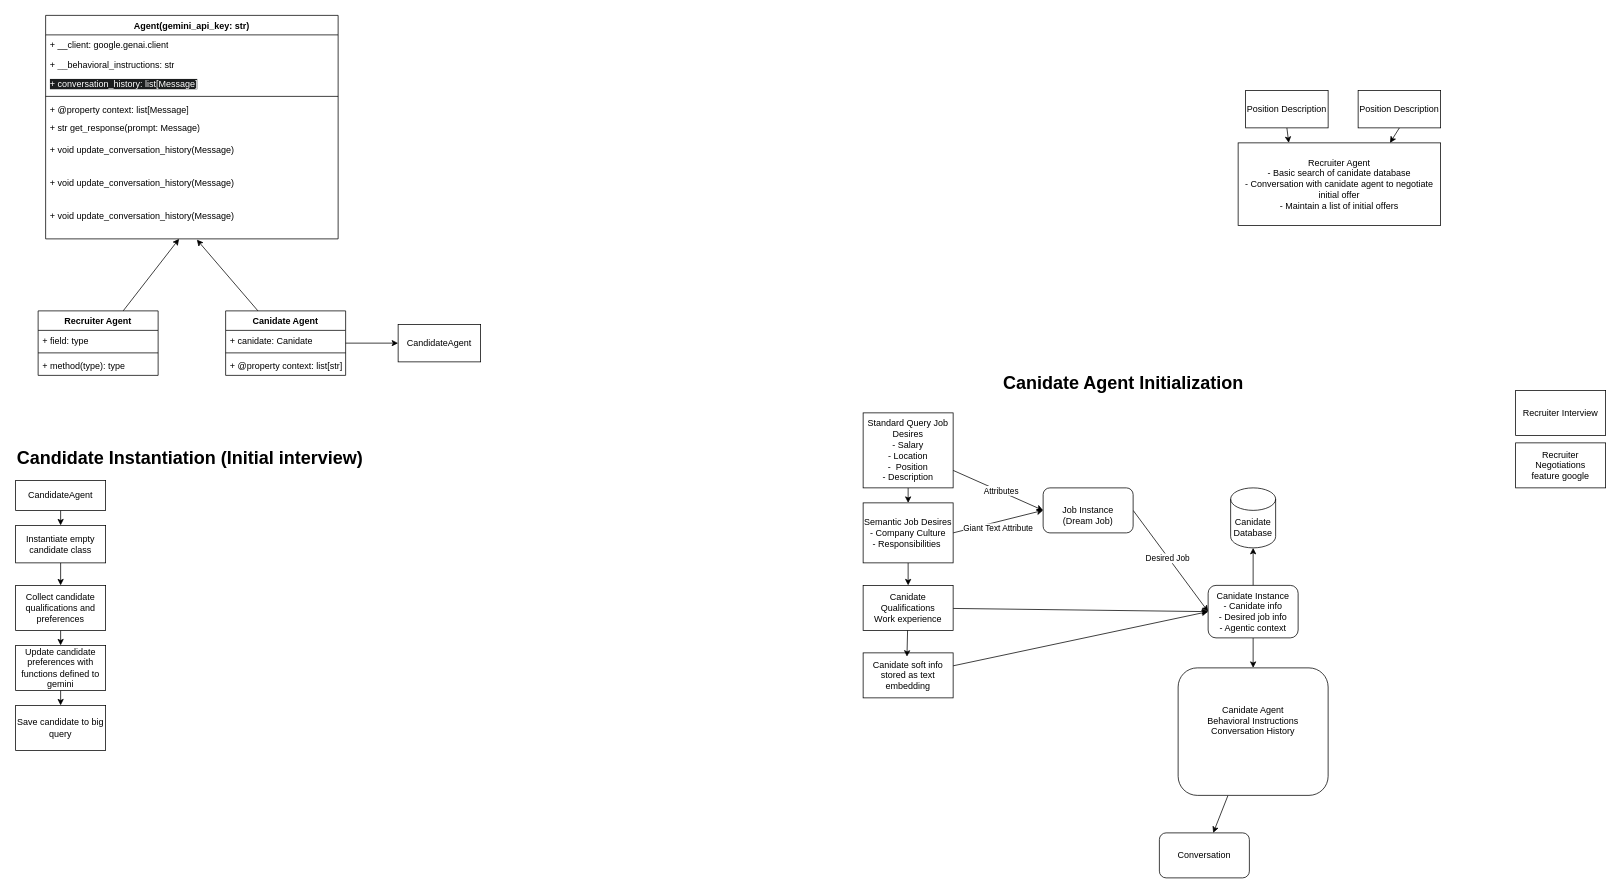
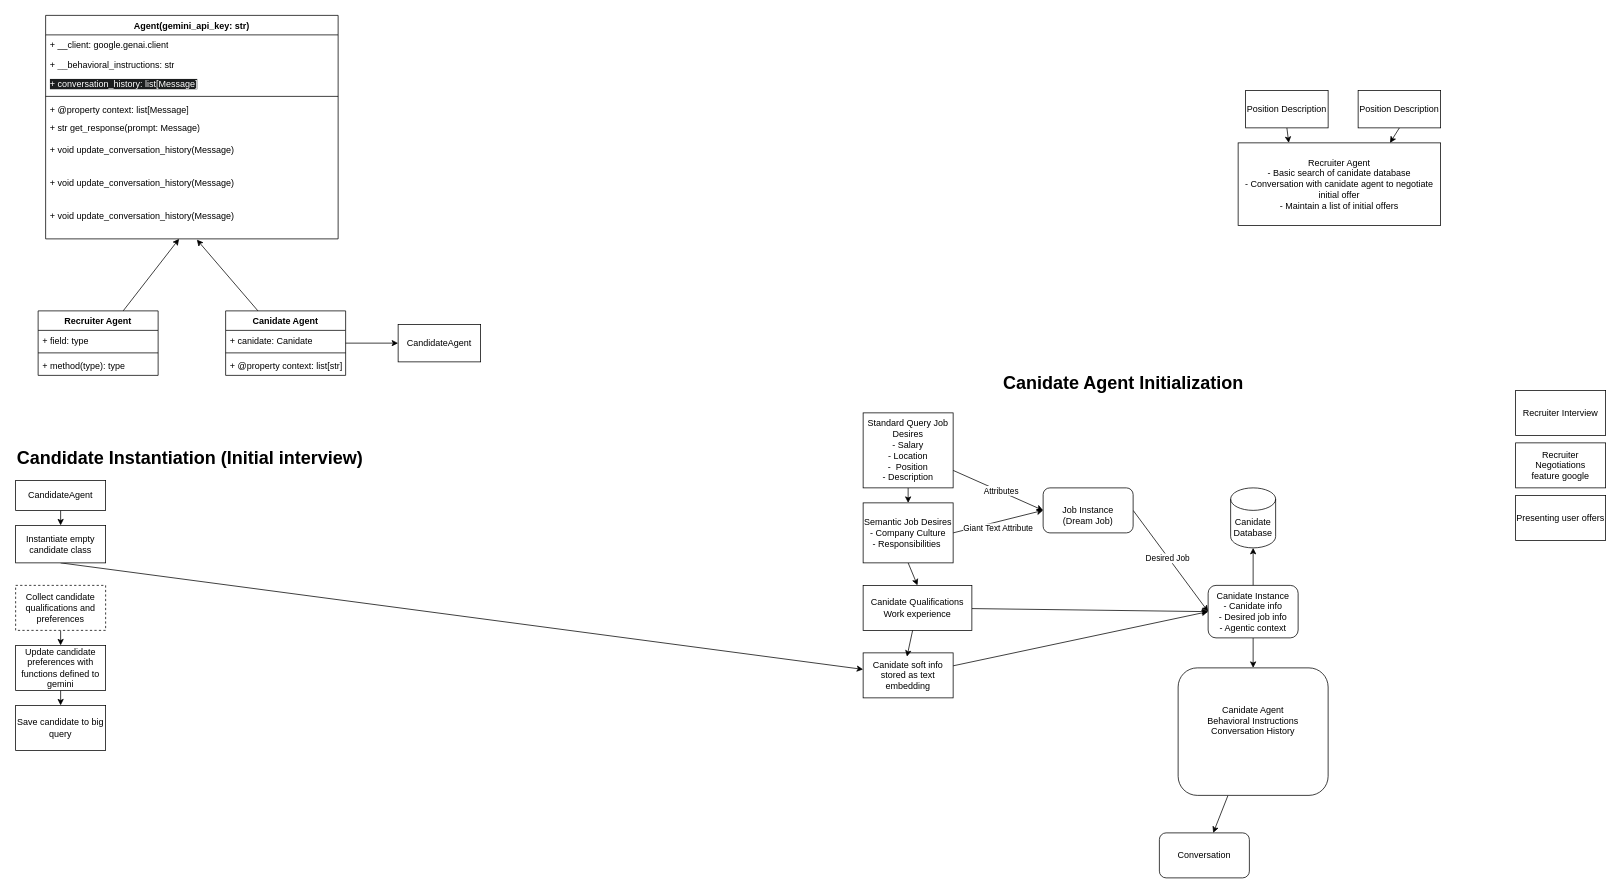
none -> (1560, 518)
(60, 571) -> (459, 616)
(60, 608) -> (60, 608)
(908, 608) -> (917, 608)
